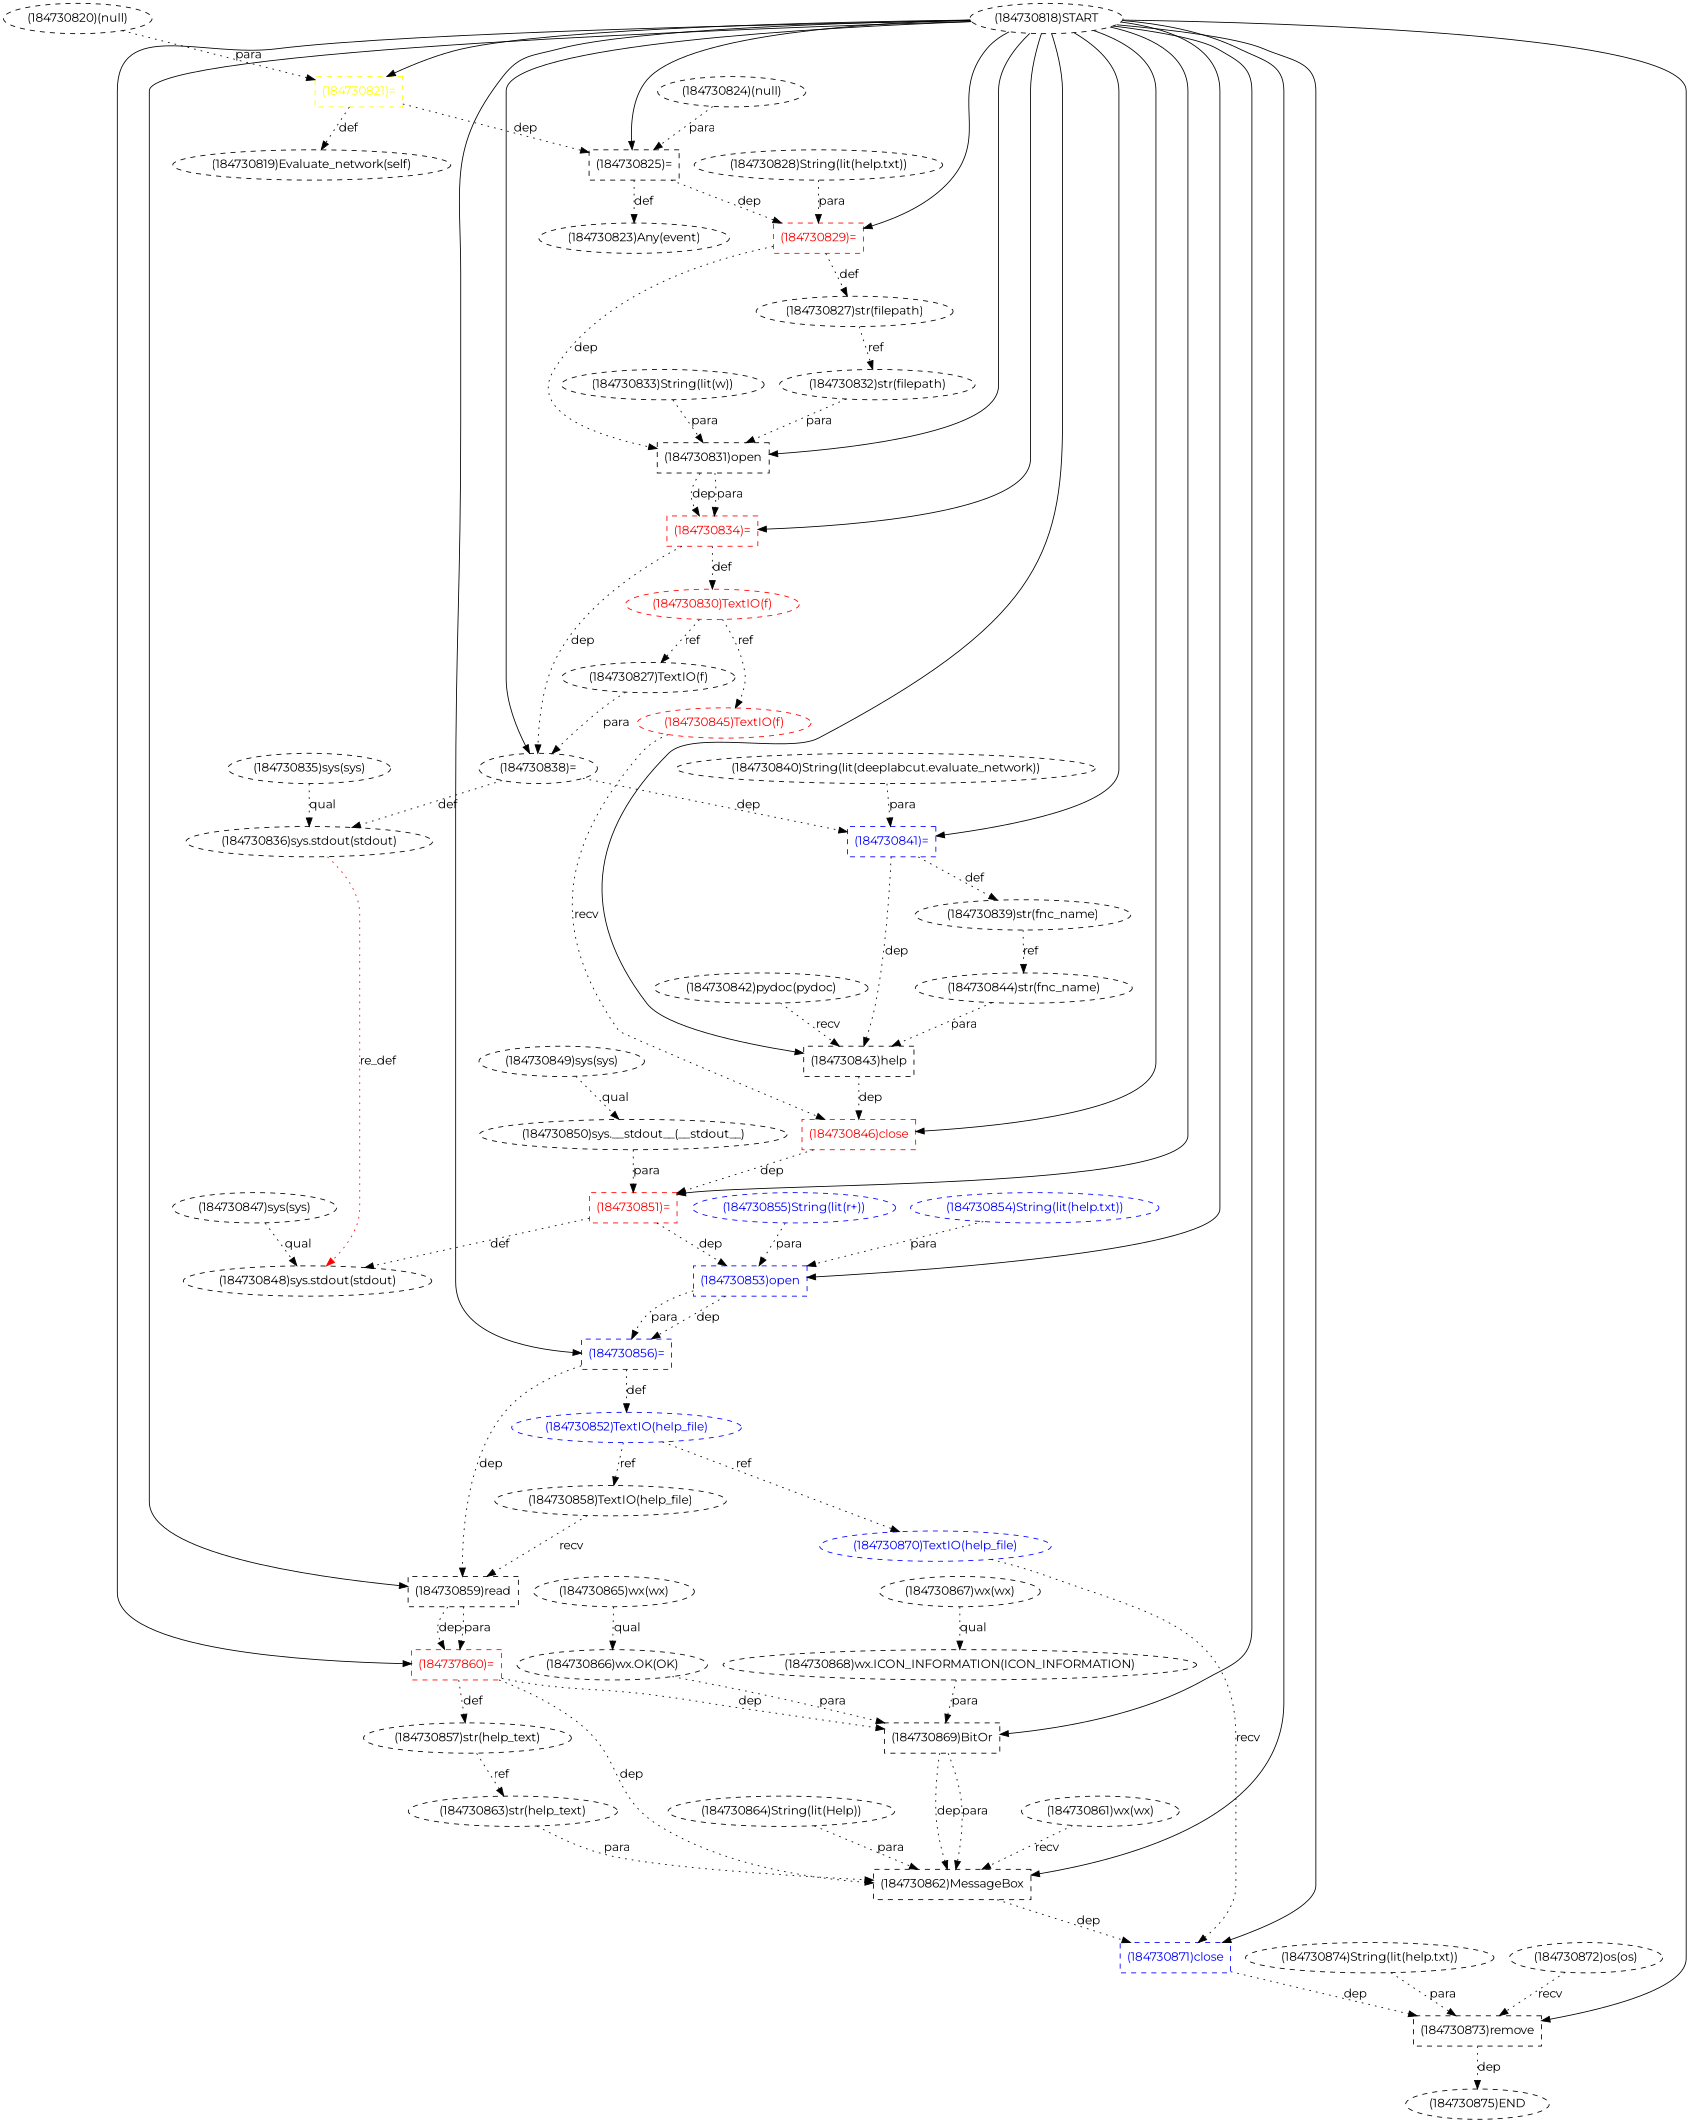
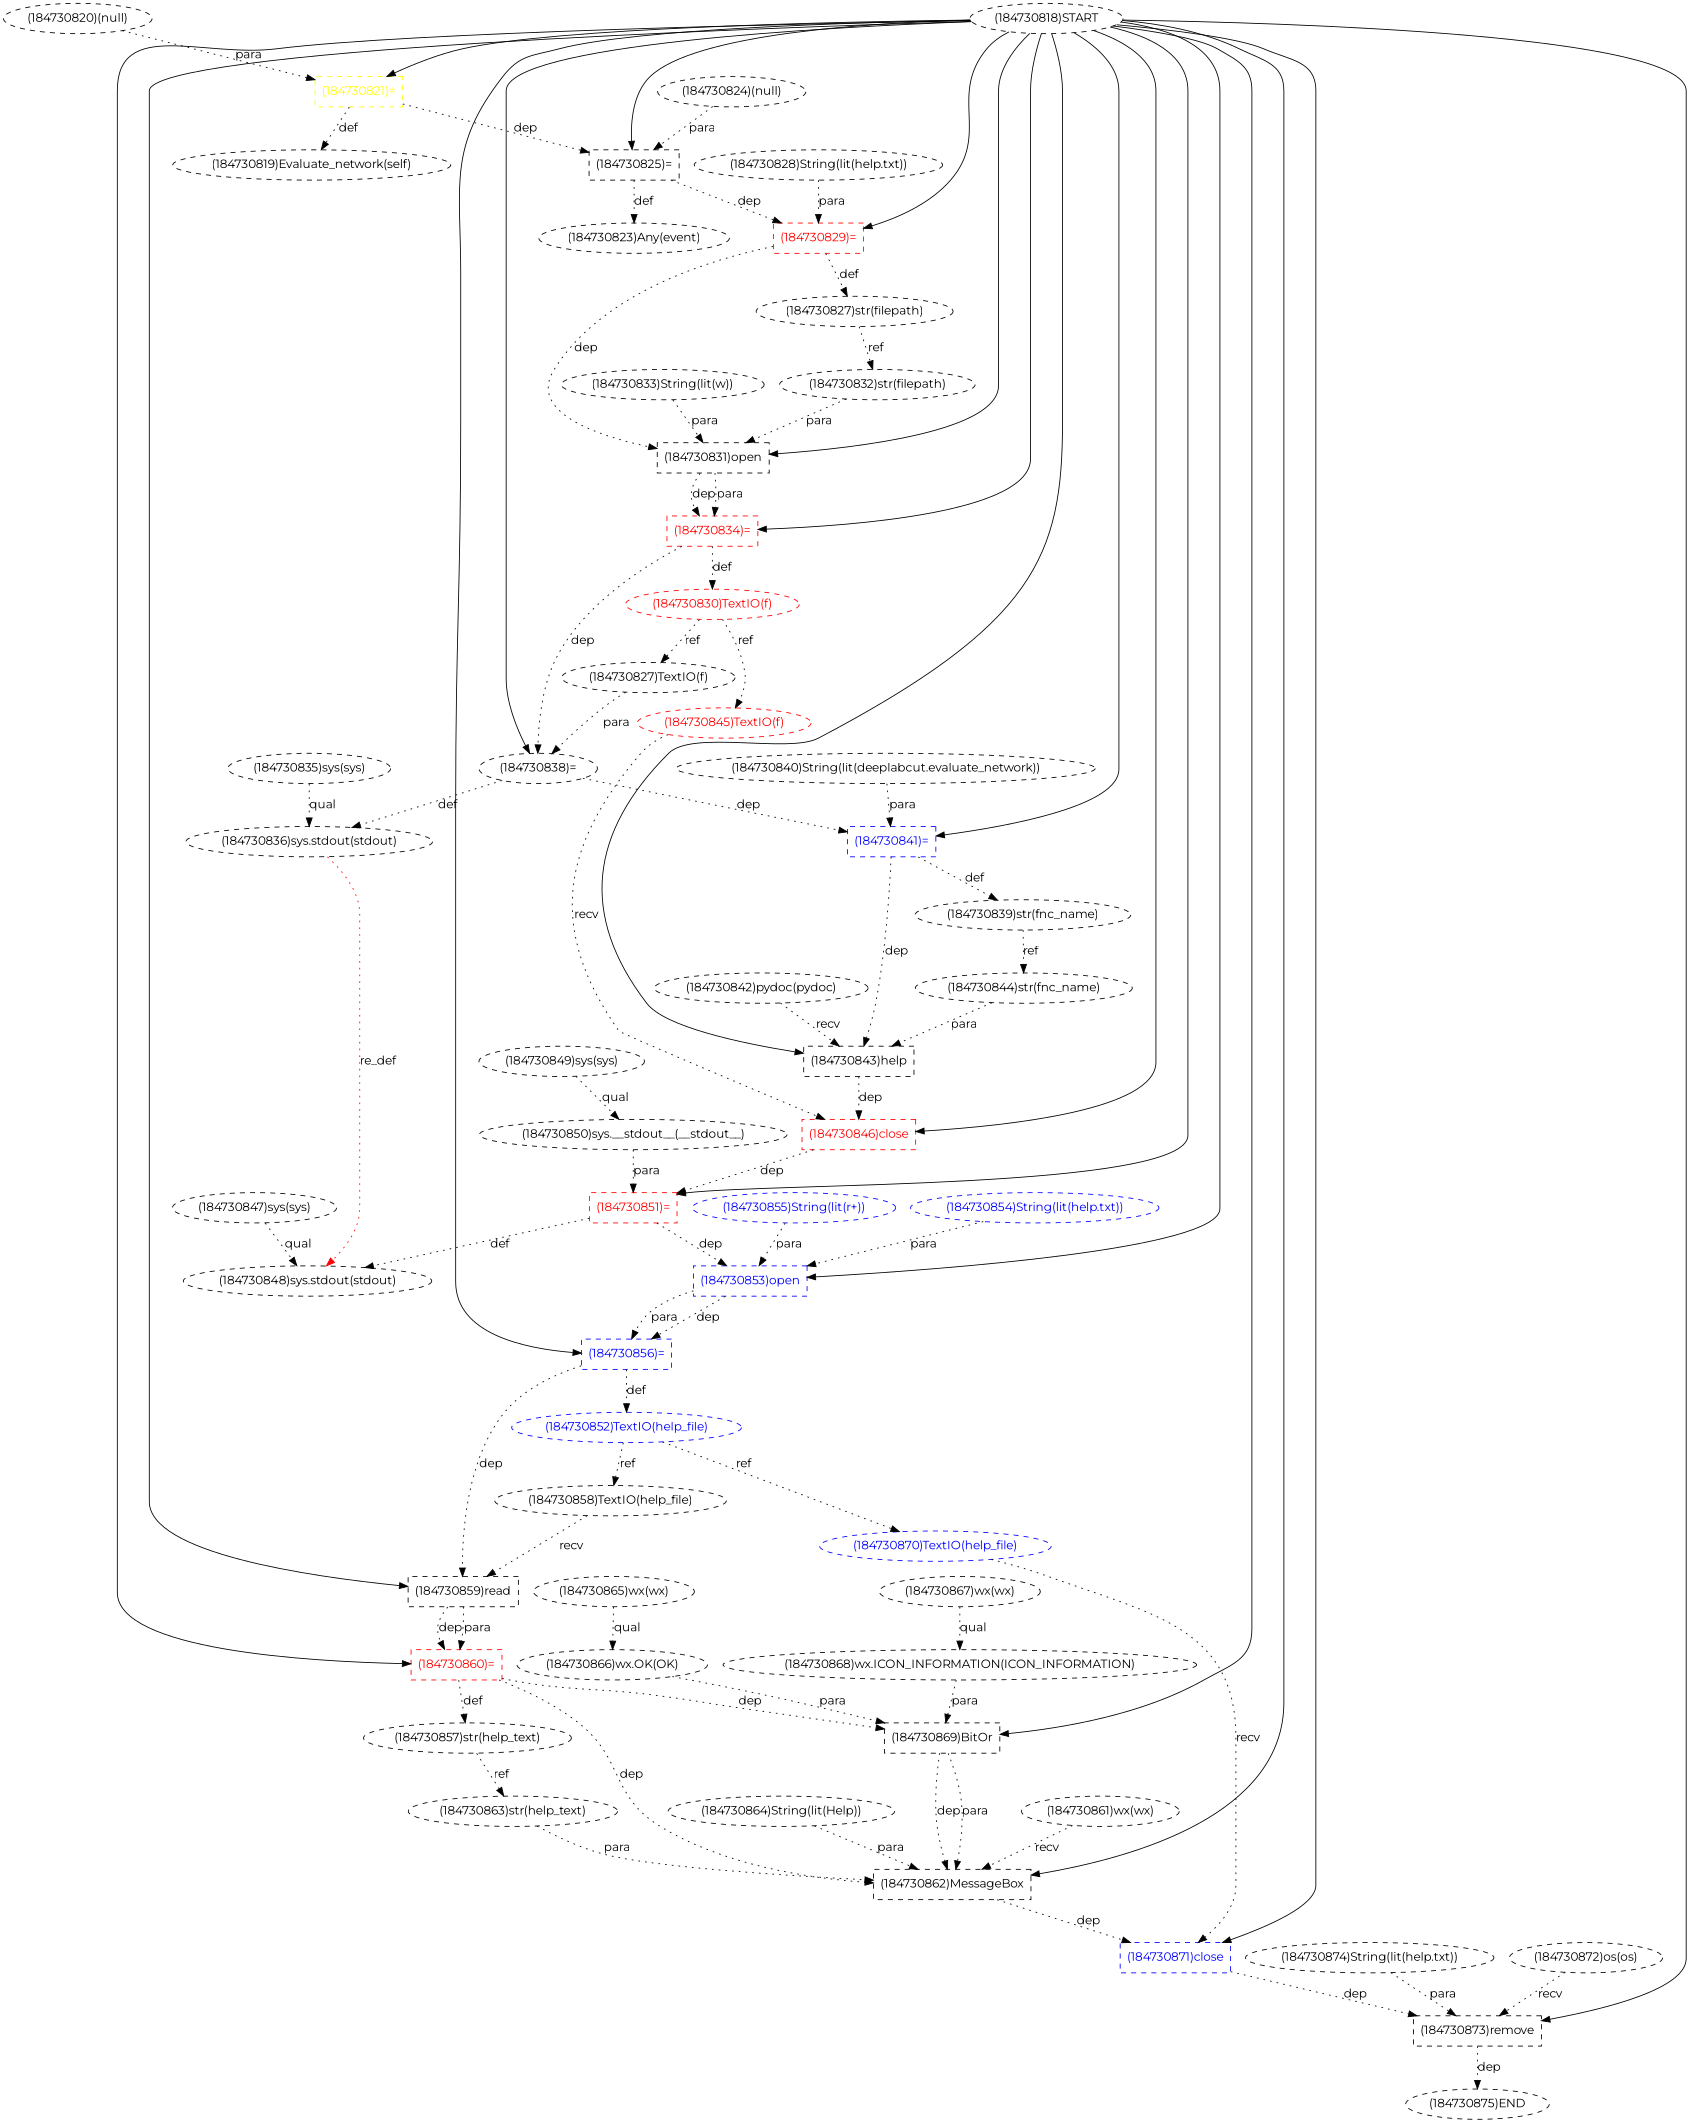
(457, 1665) -> (457, 1665)
